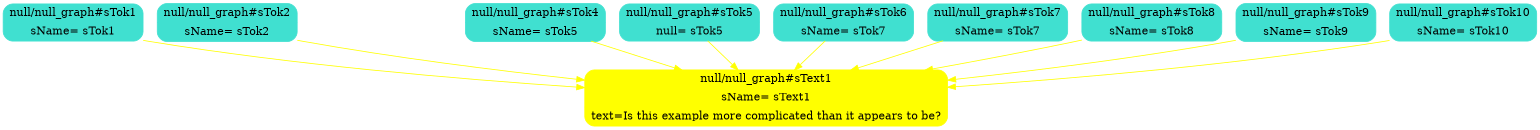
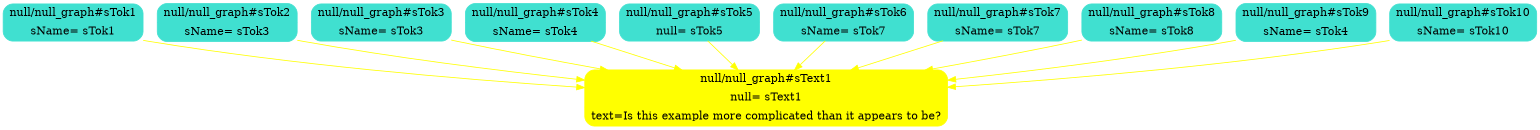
none -> (381, 23)
(227, 32) -> (227, 32)
(535, 32) -> (535, 32)
(1306, 32) -> (1306, 32)
(766, 97) -> (766, 97)
